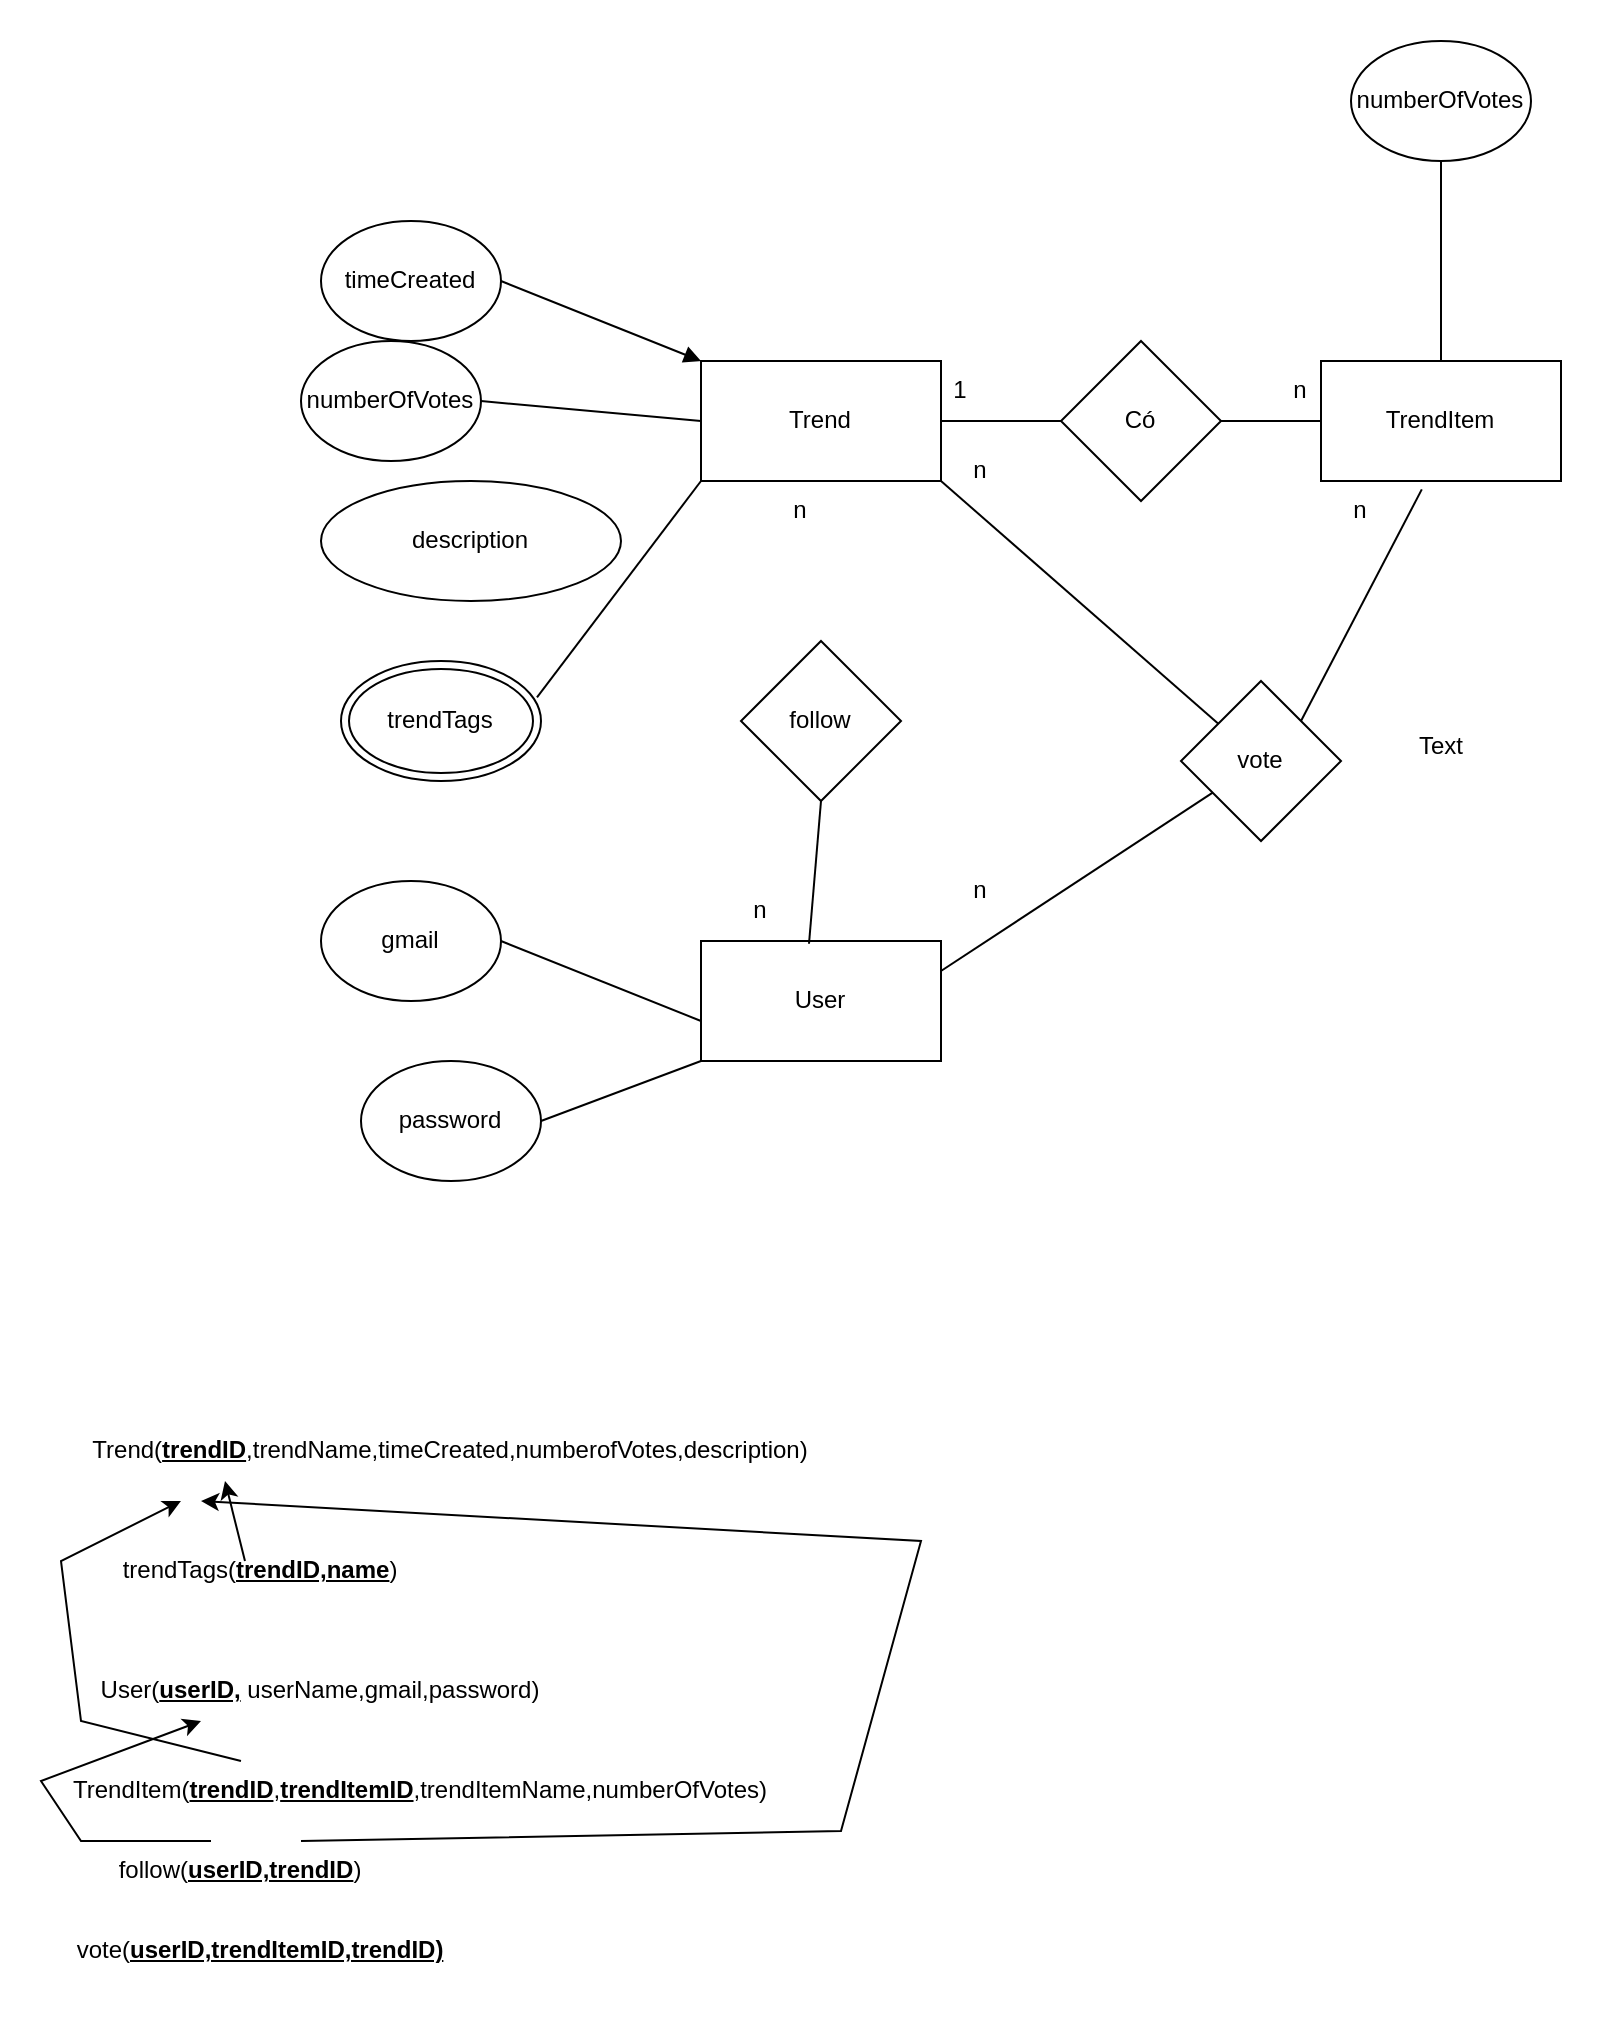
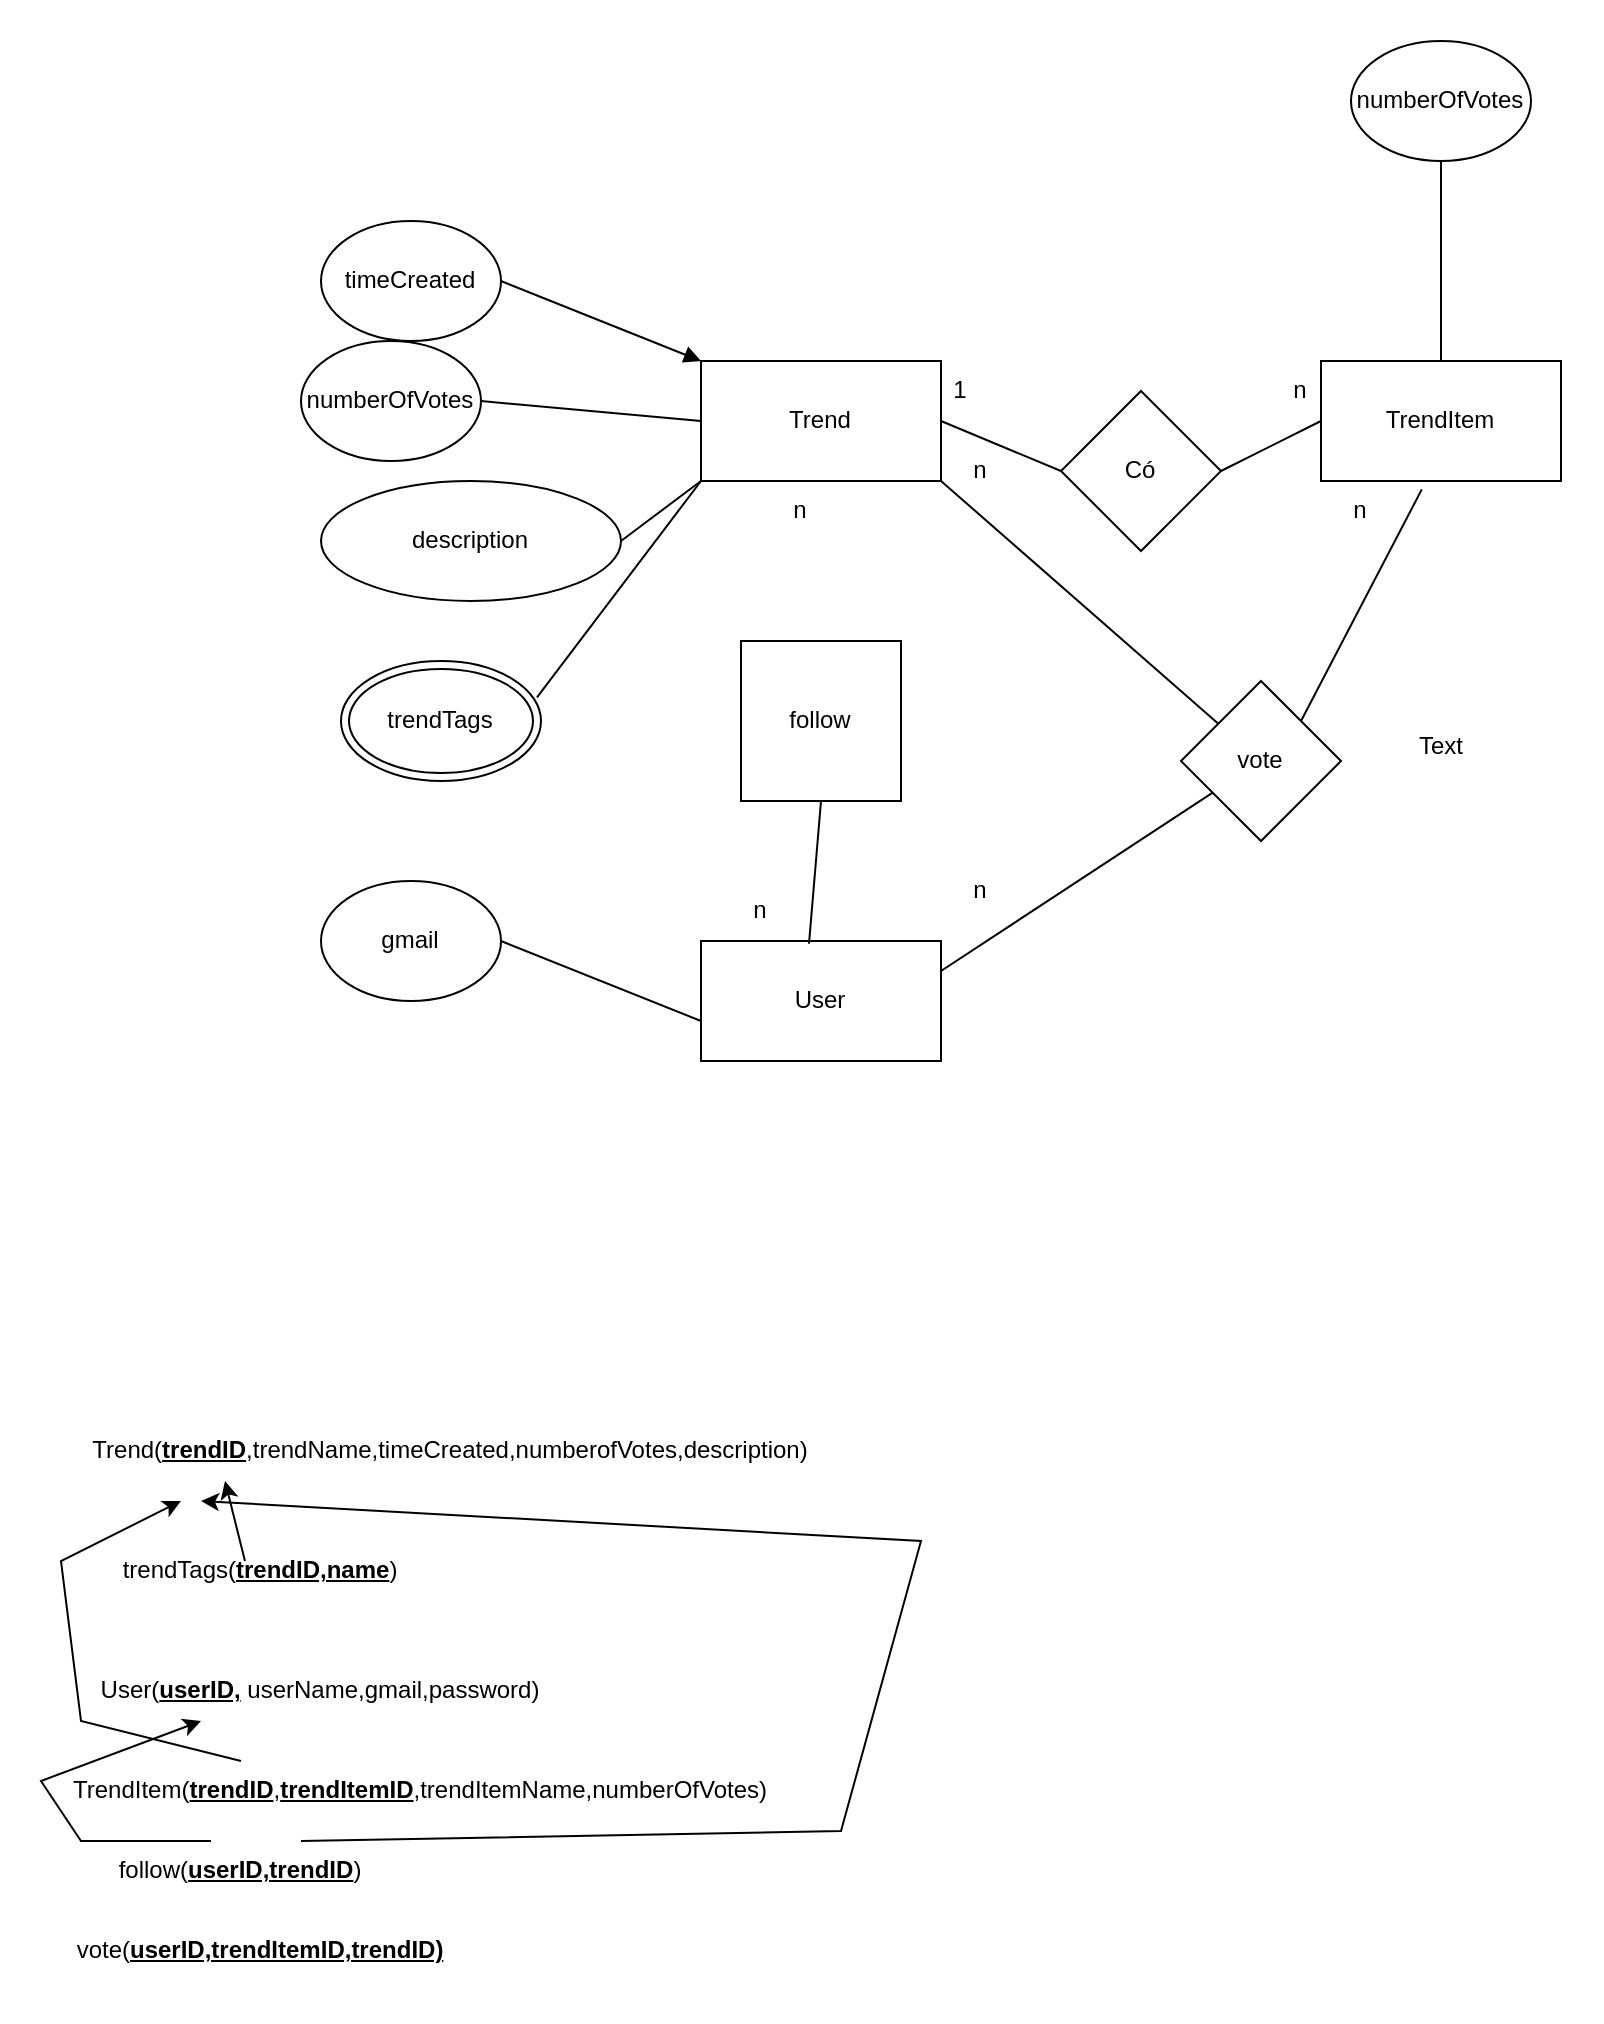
(1141, 421) -> (1141, 471)
none -> (657, 514)
(821, 721) -> (821, 721)
(621, 1091) -> none
(451, 1121) -> none
